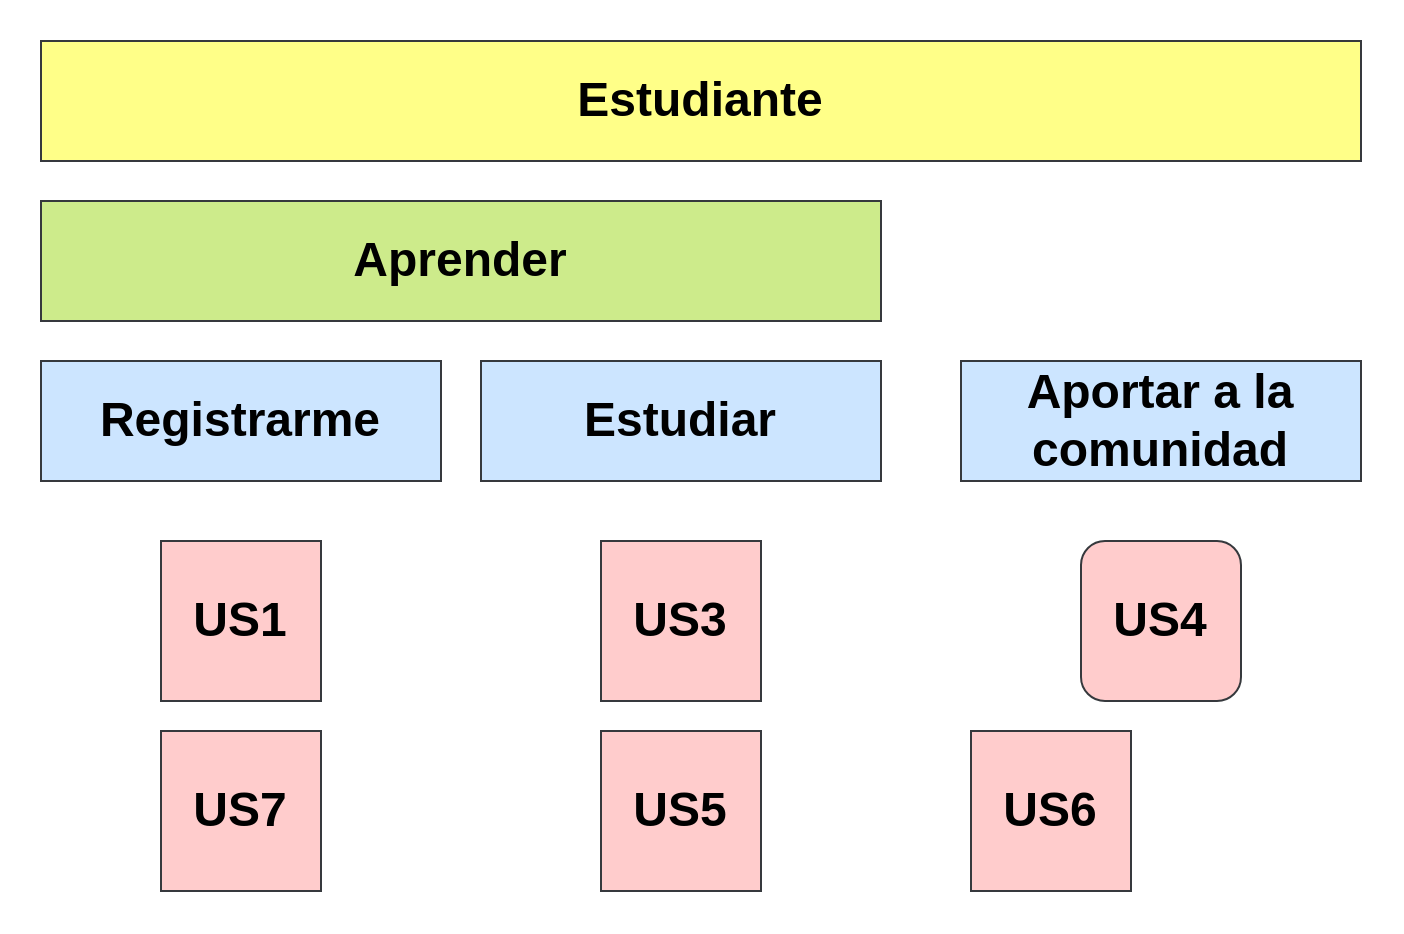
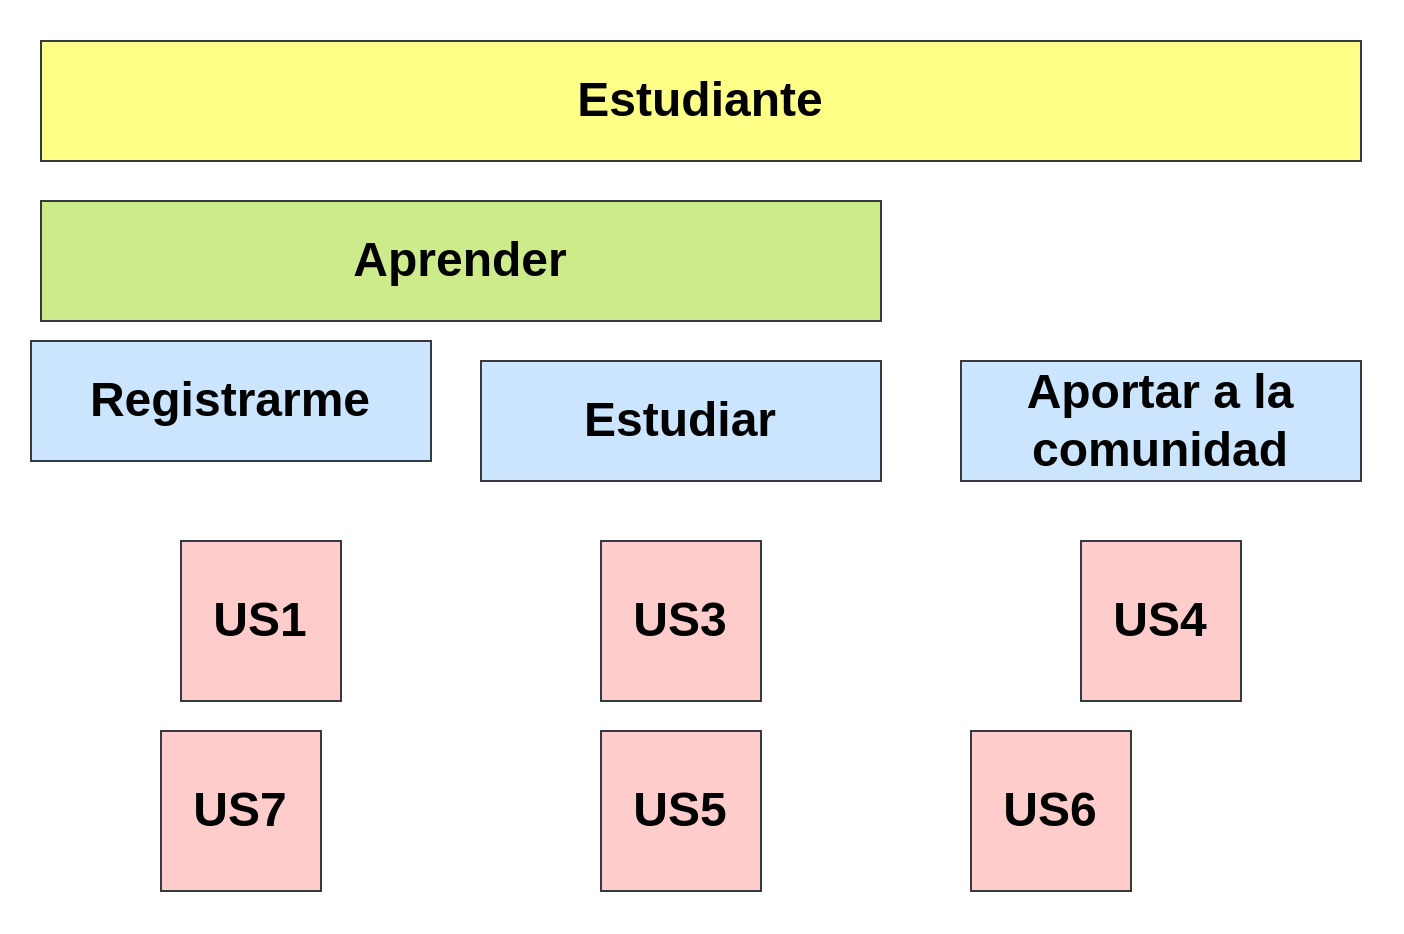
(241, 421) -> (231, 401)
(241, 621) -> (261, 621)
(1161, 621) -> (1161, 621)
